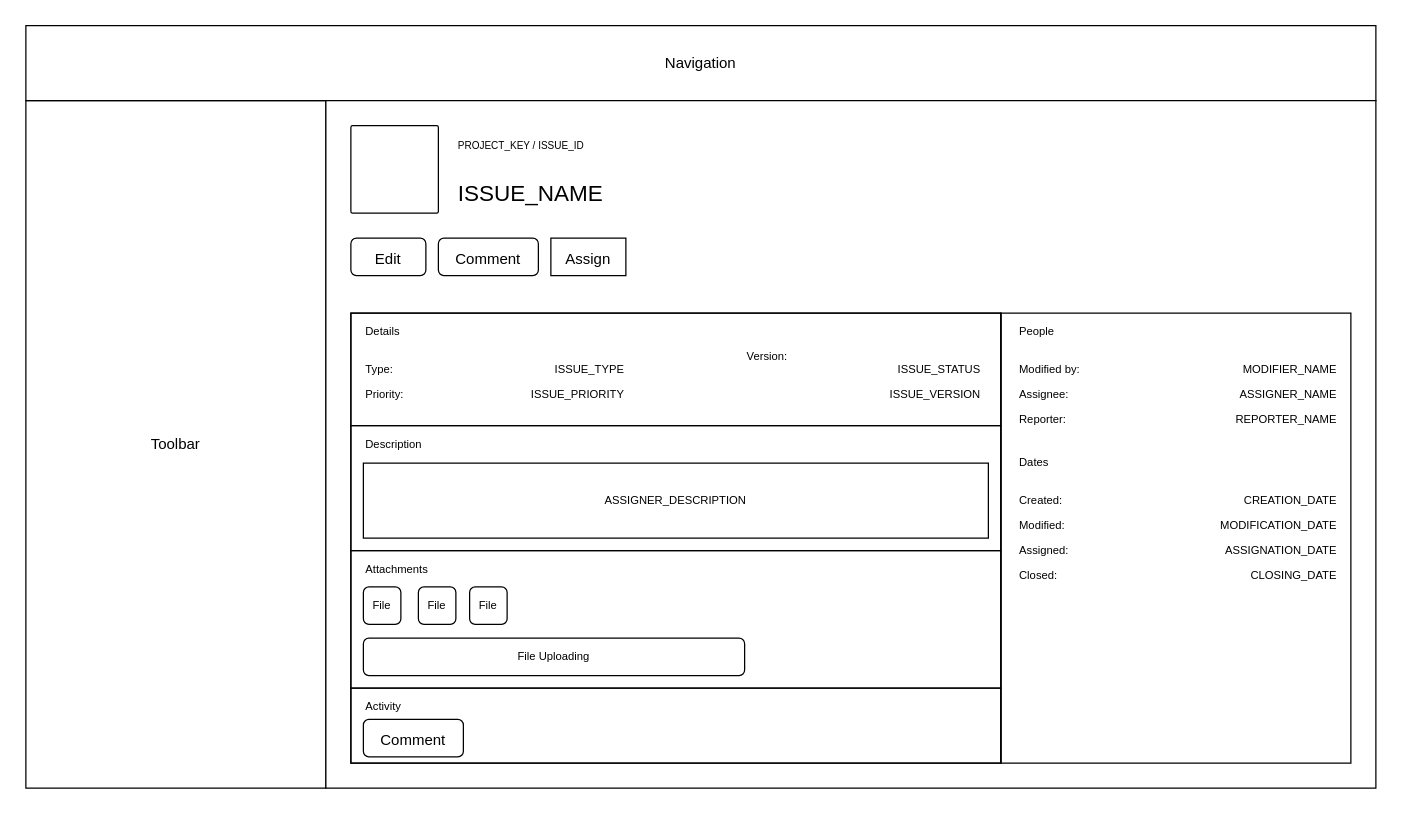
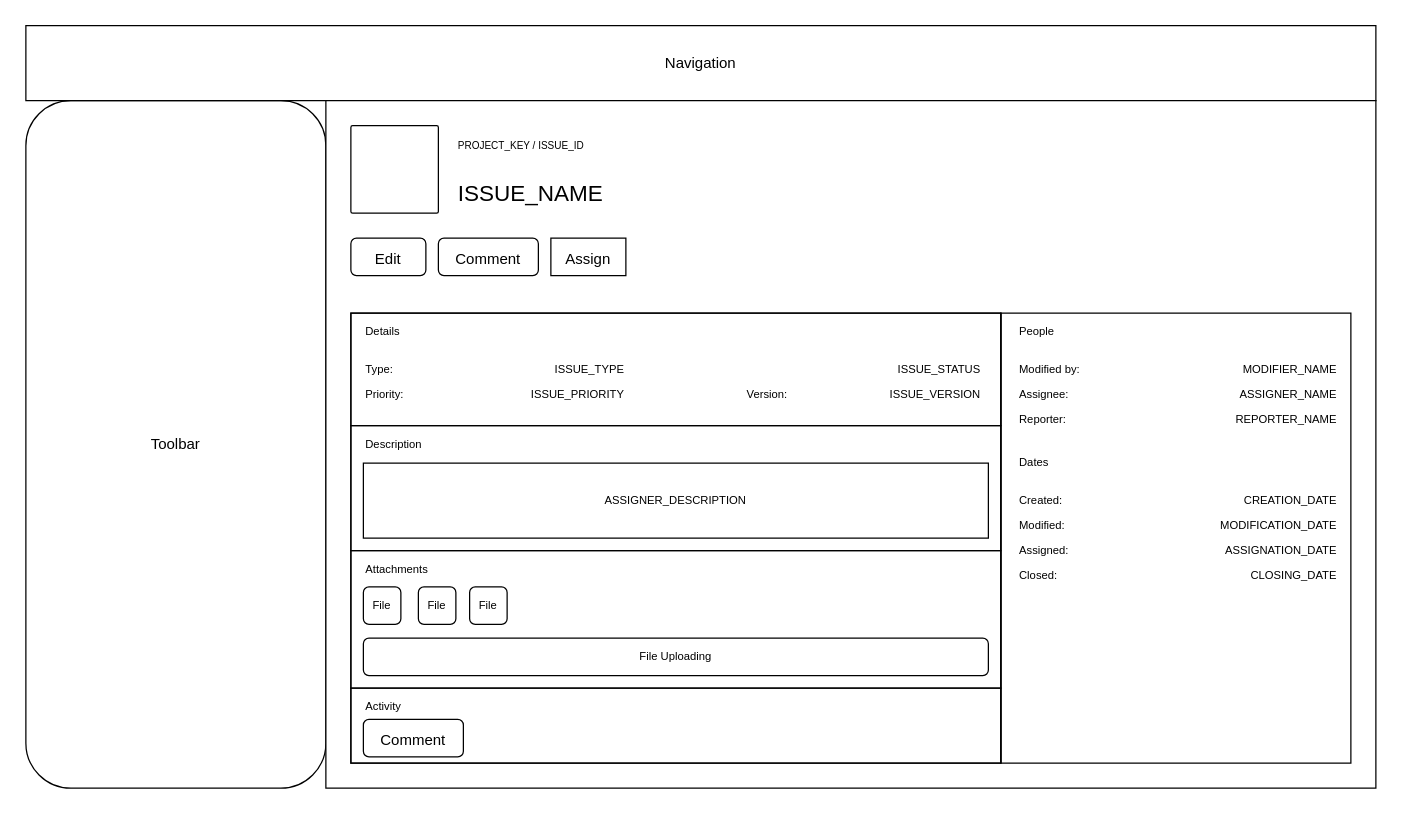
(782, 357) -> (782, 394)
(176, 444) -> (176, 444)
(554, 657) -> (676, 657)
